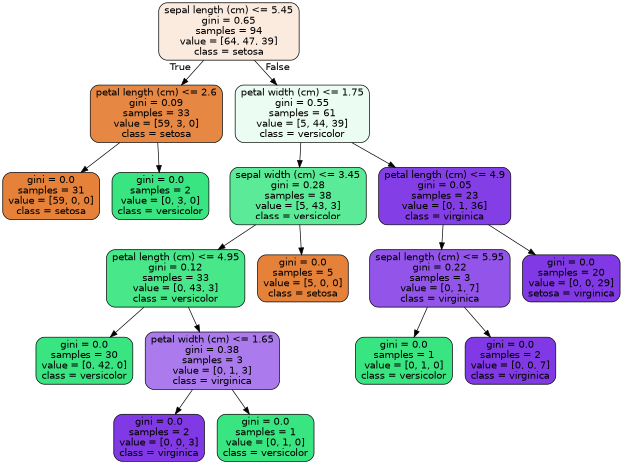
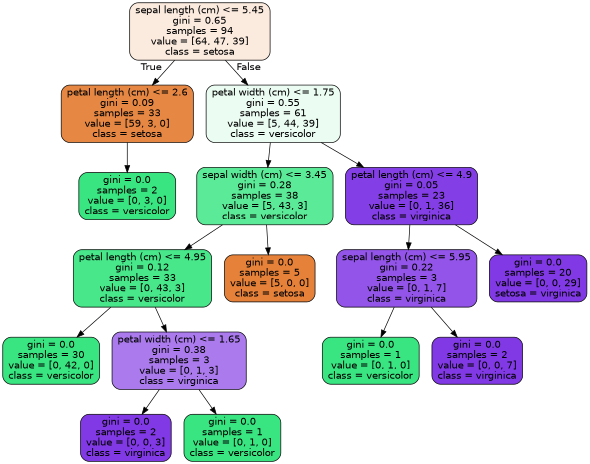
(51, 196) -> none
